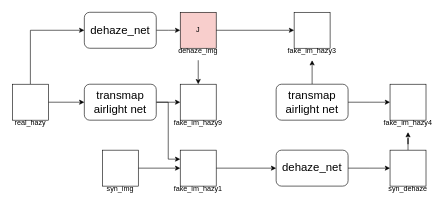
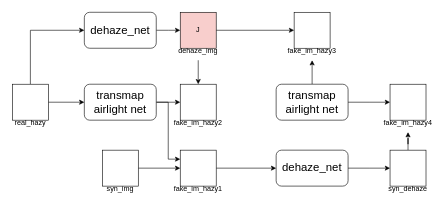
(198, 123) -> (198, 123)
